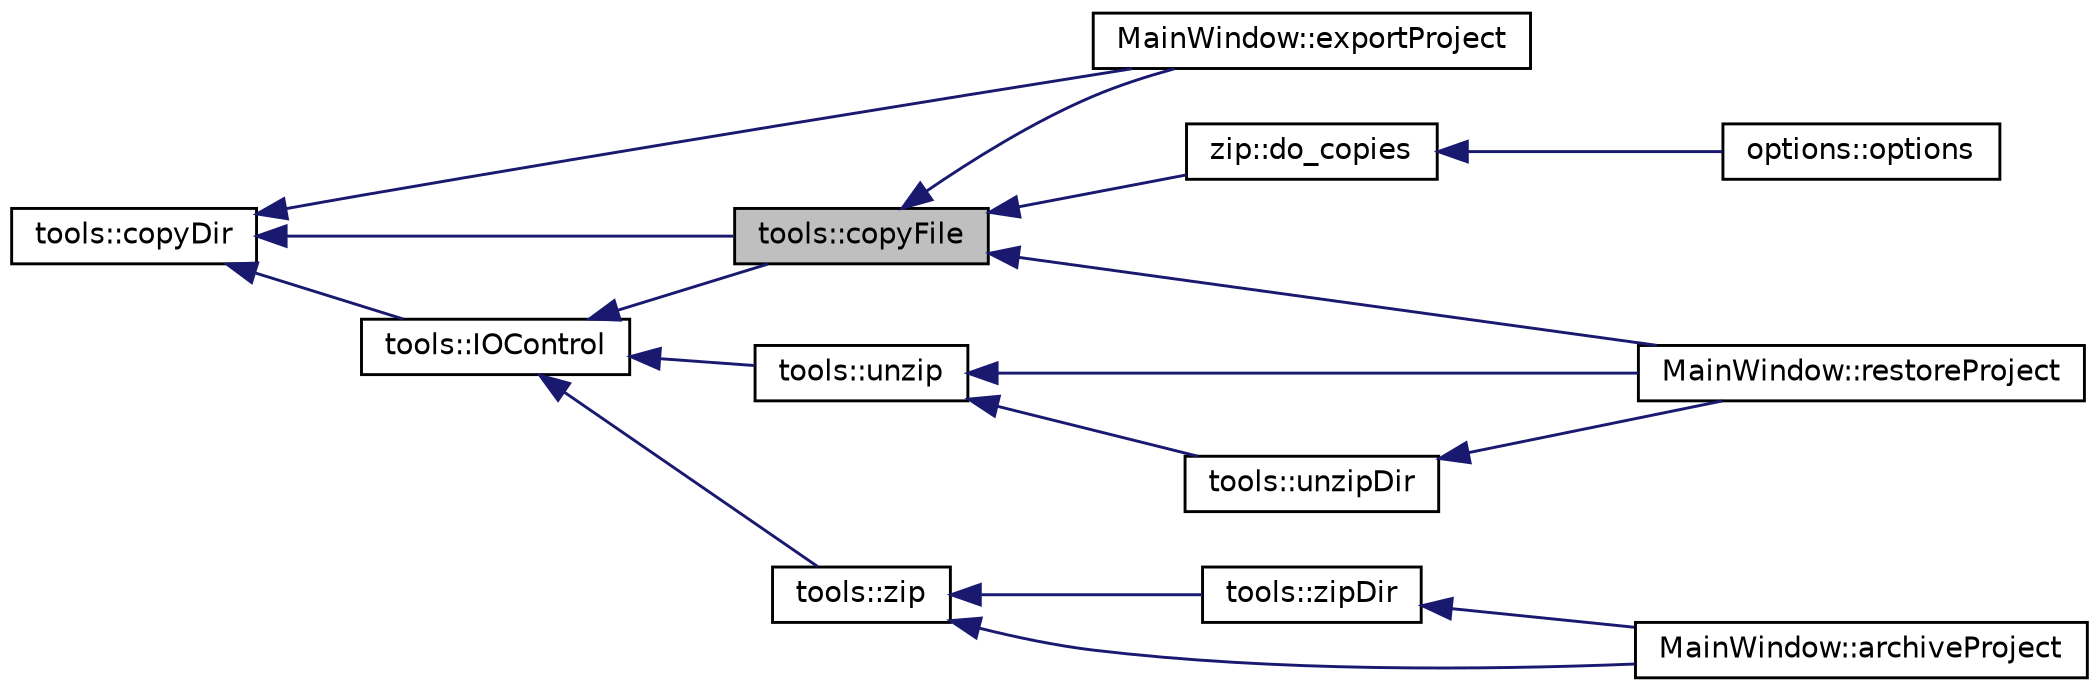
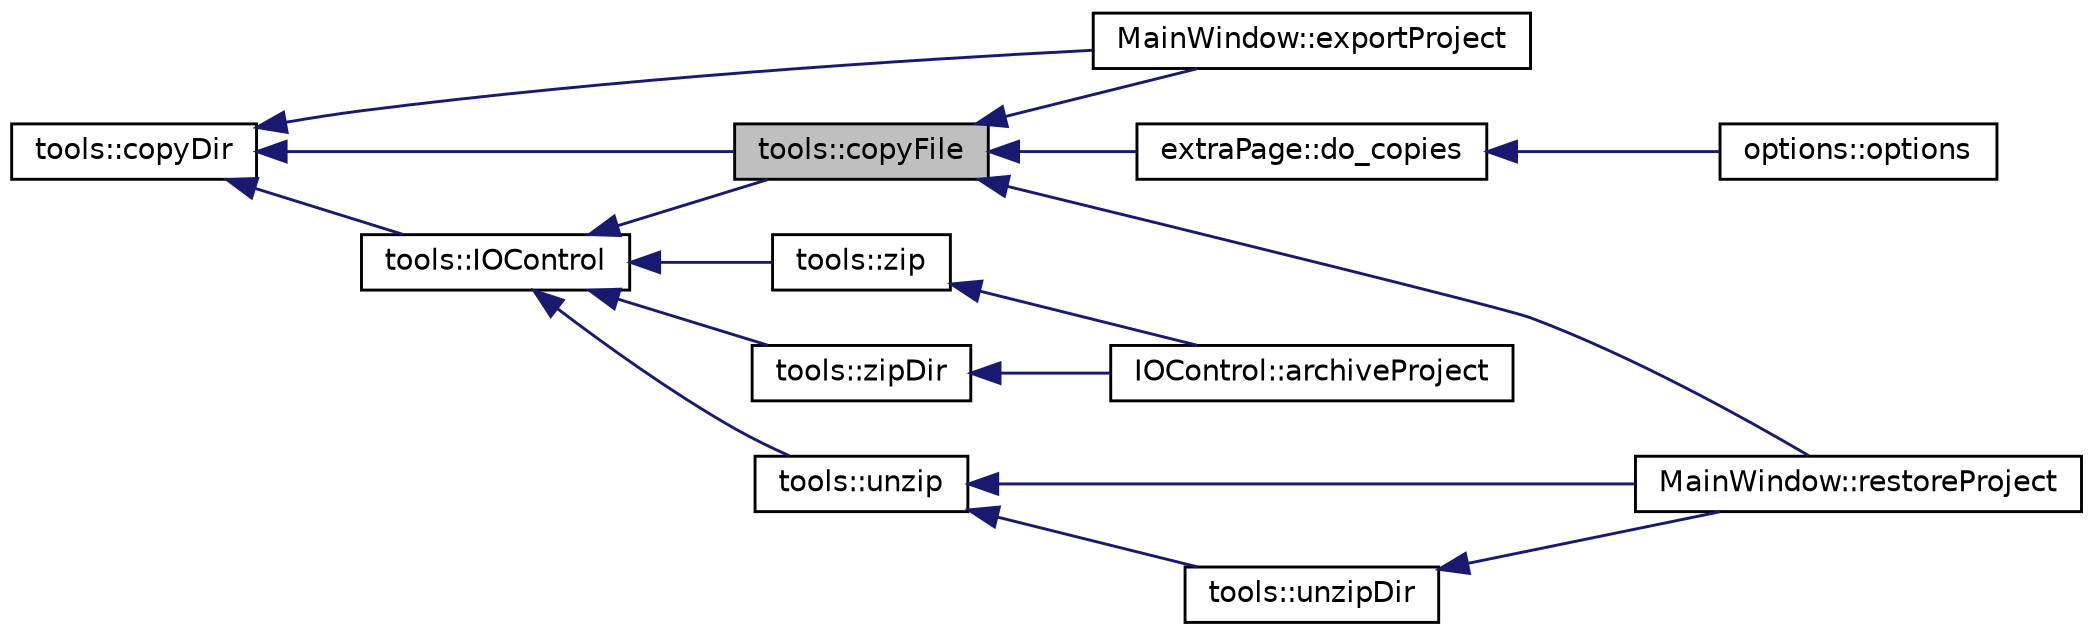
(1312, 152) -> (1312, 152)
(1092, 595) -> (693, 322)
(1861, 650) -> (1312, 373)
